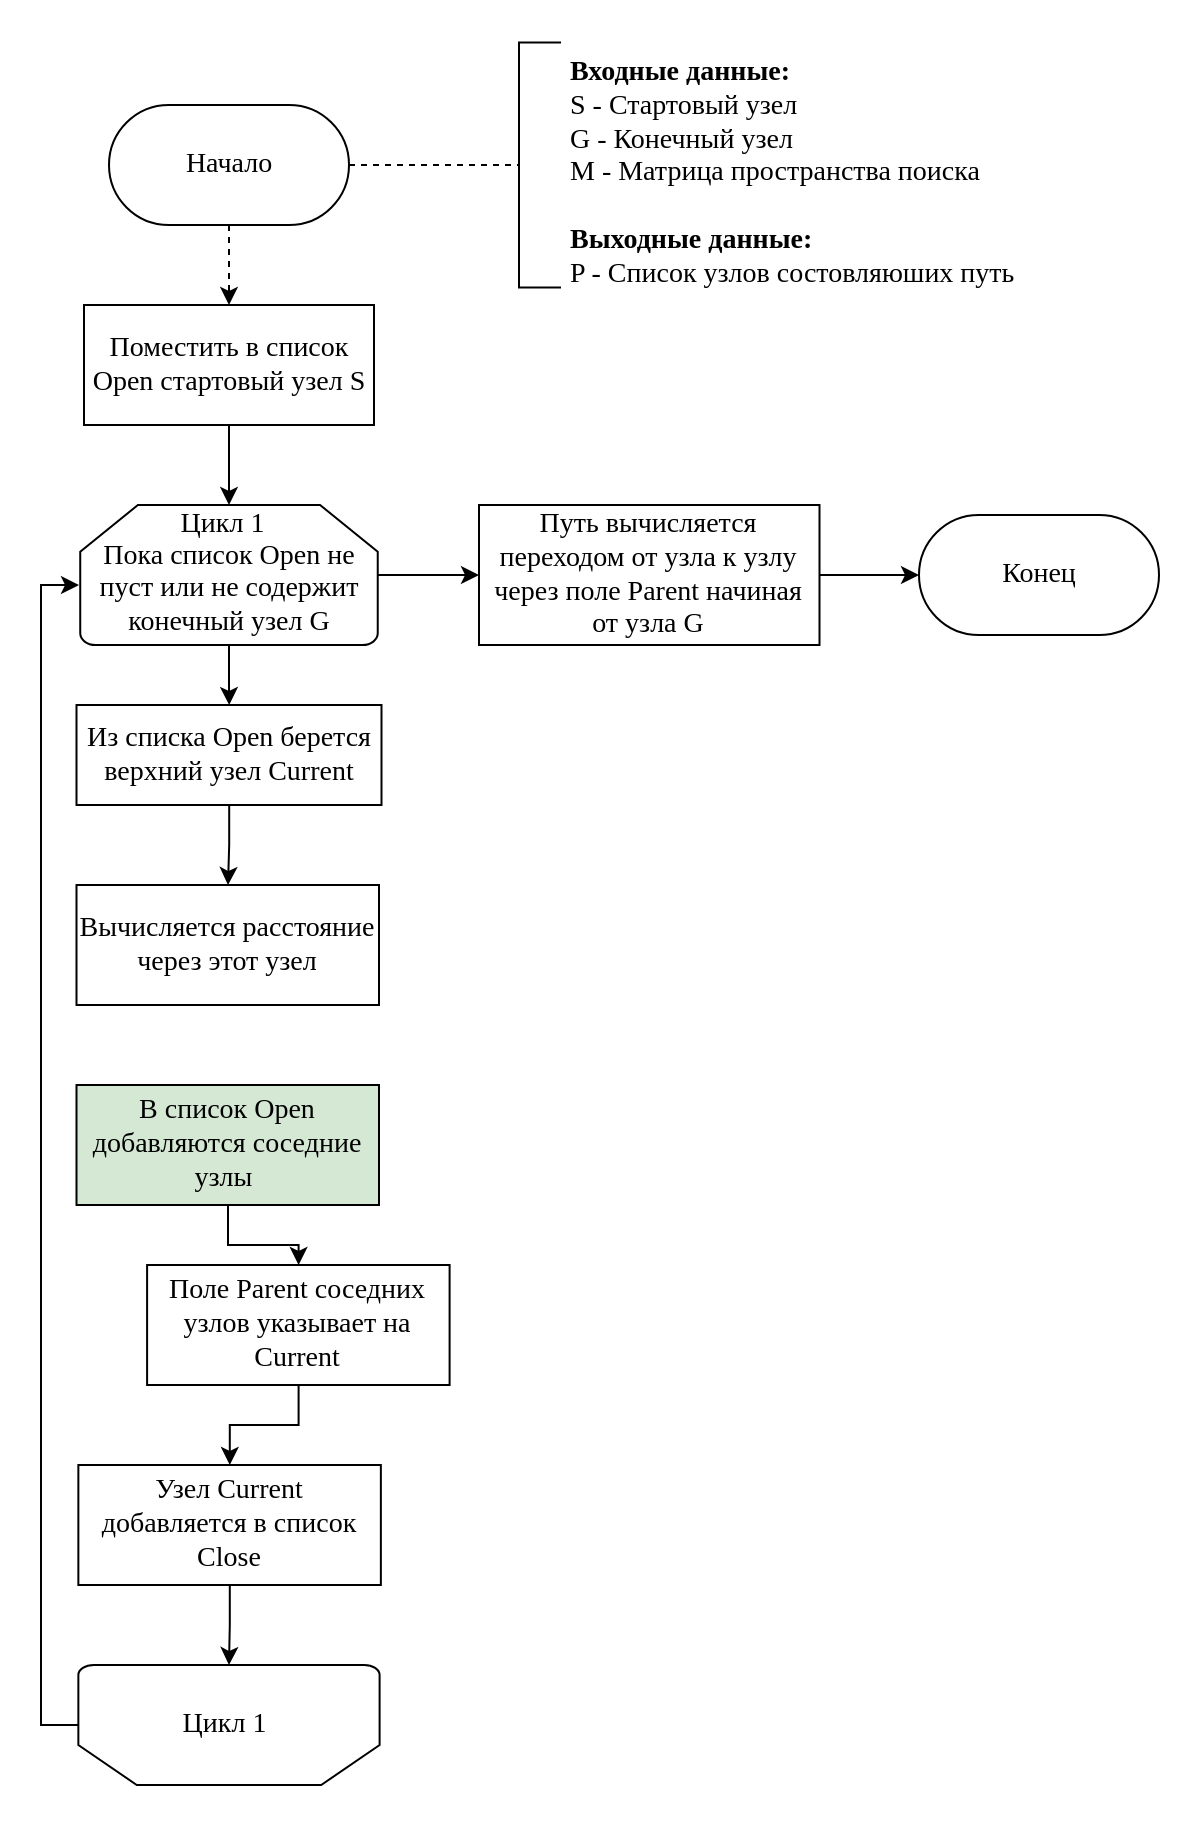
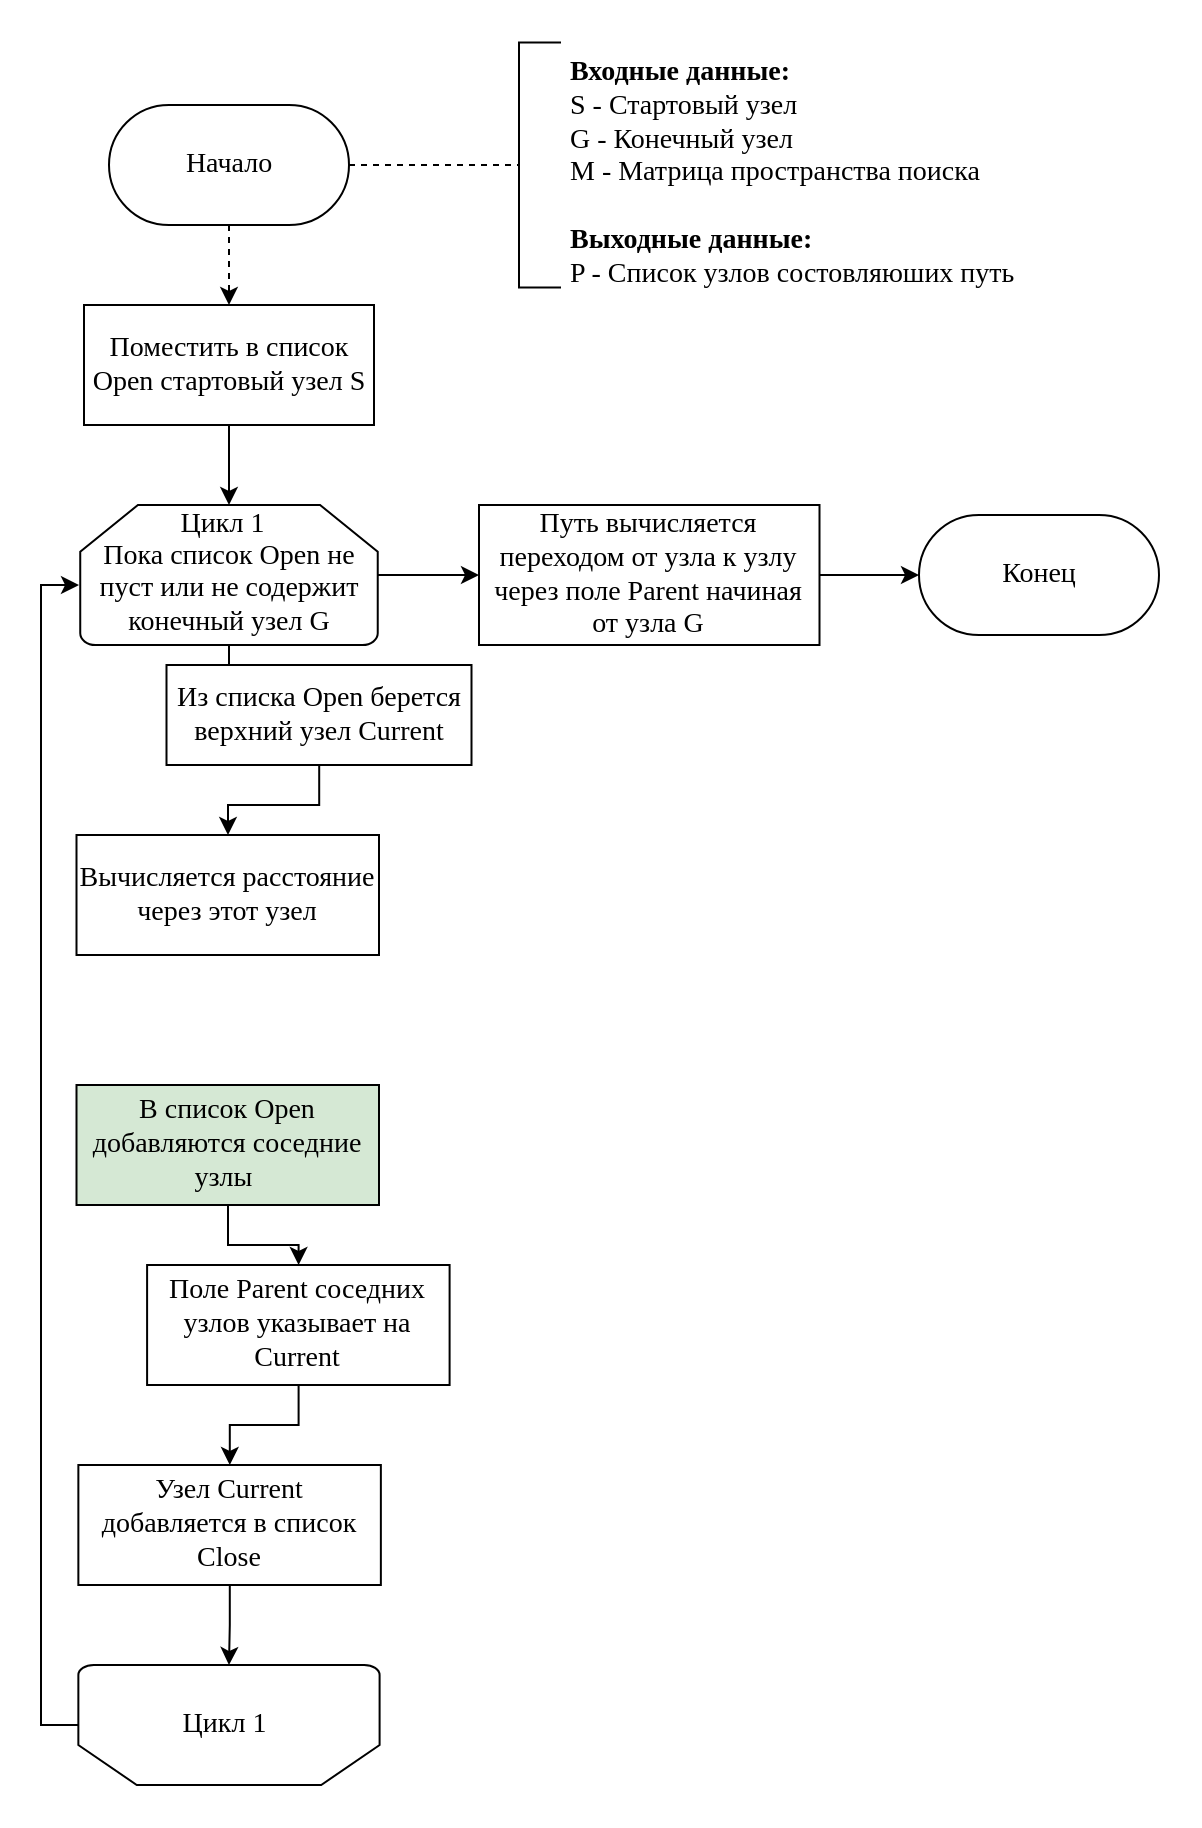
(229, 755) -> (319, 715)
(228, 945) -> (228, 895)
